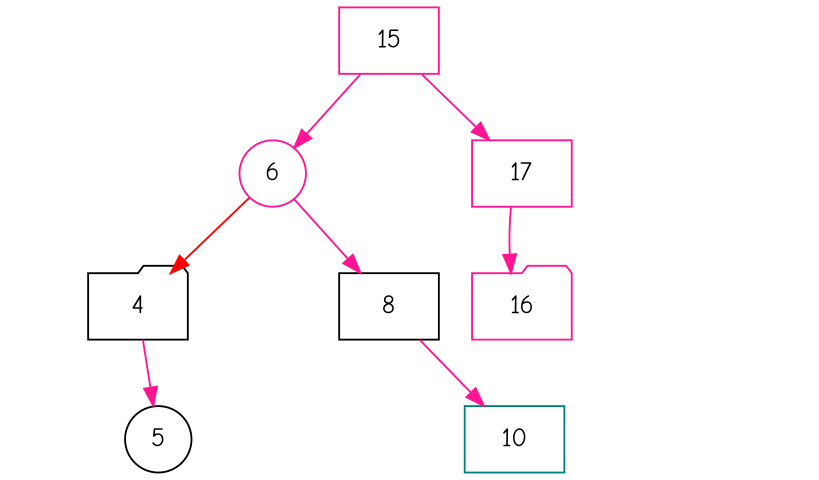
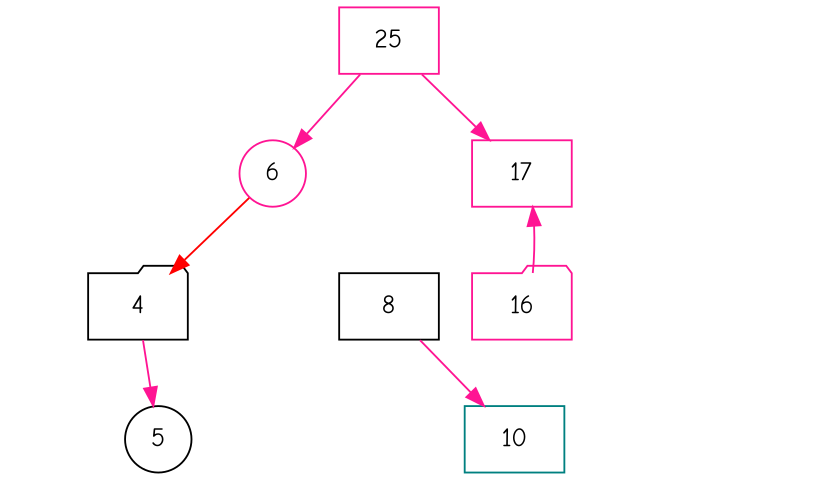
(389, 41) -> (389, 41)
(321, 229) -> none
(510, 231) -> (534, 249)
